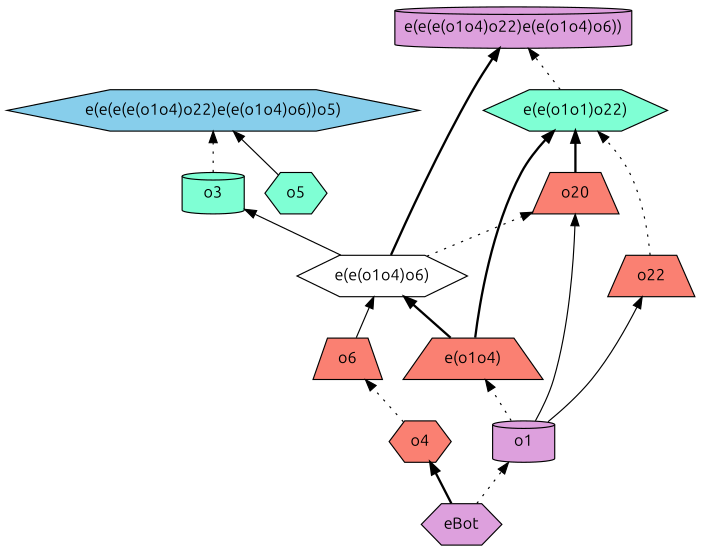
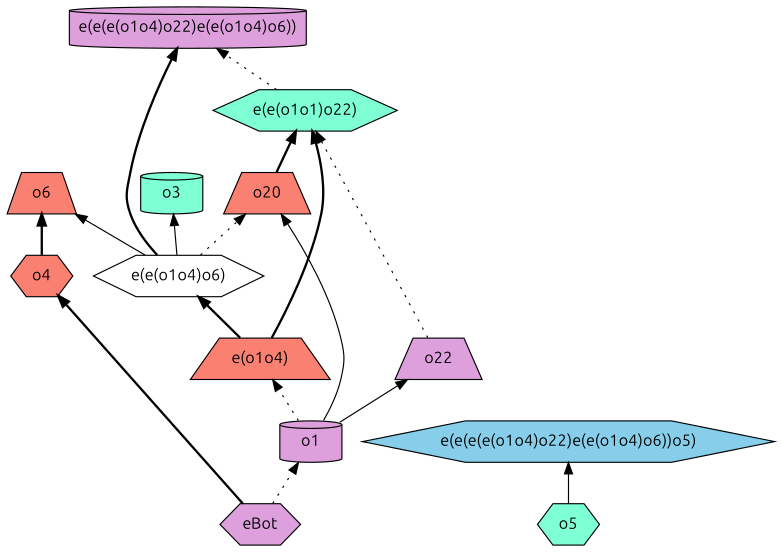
(213, 157) -> none
(651, 276) -> (439, 359)
(363, 323) -> (115, 238)
(388, 405) -> (42, 240)
